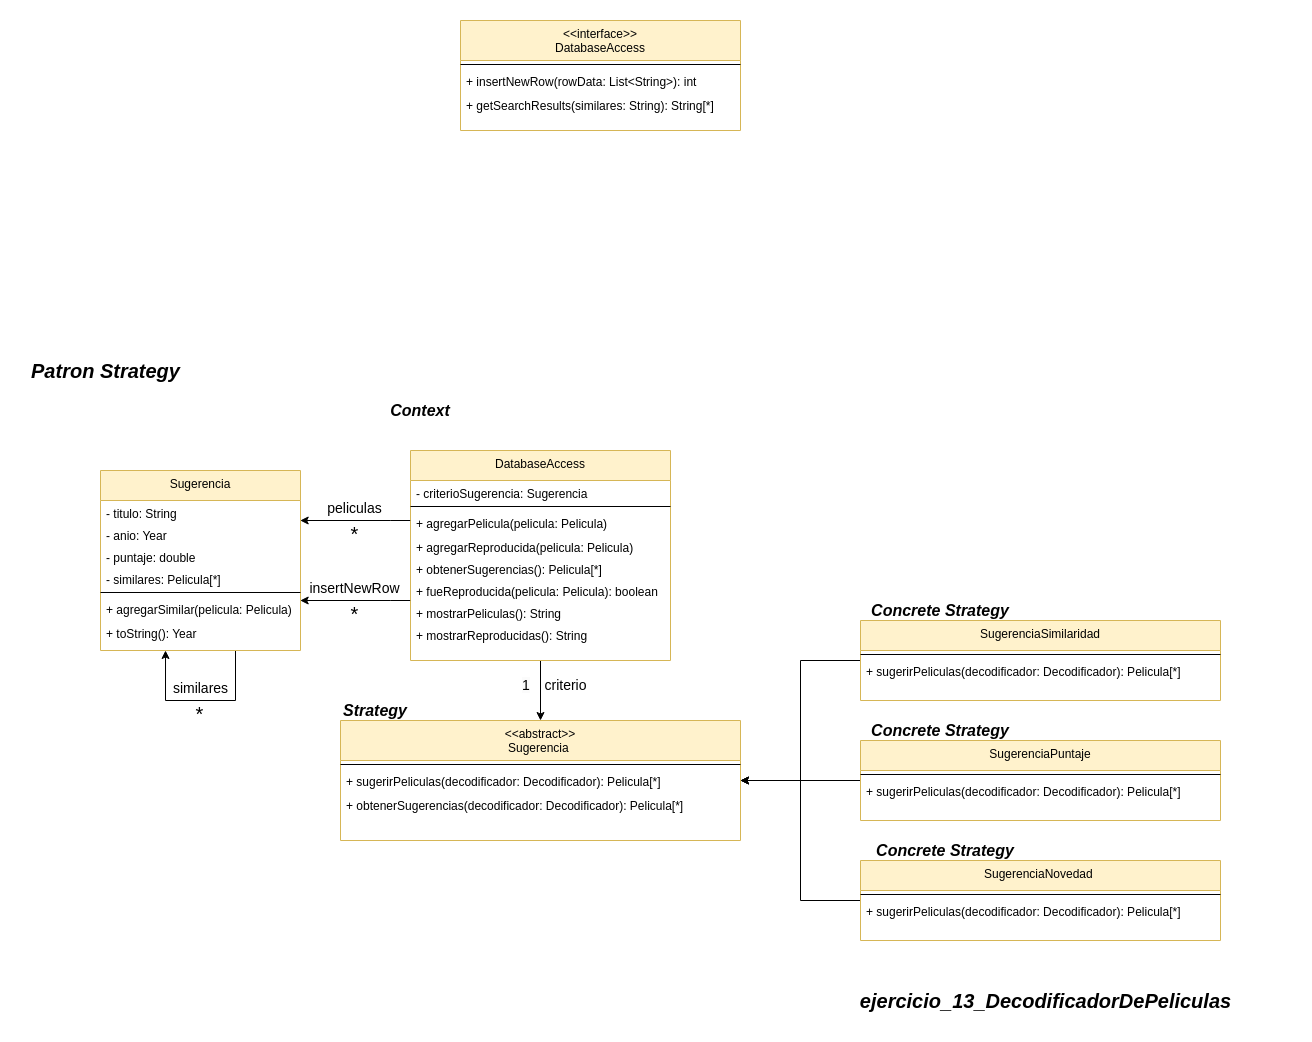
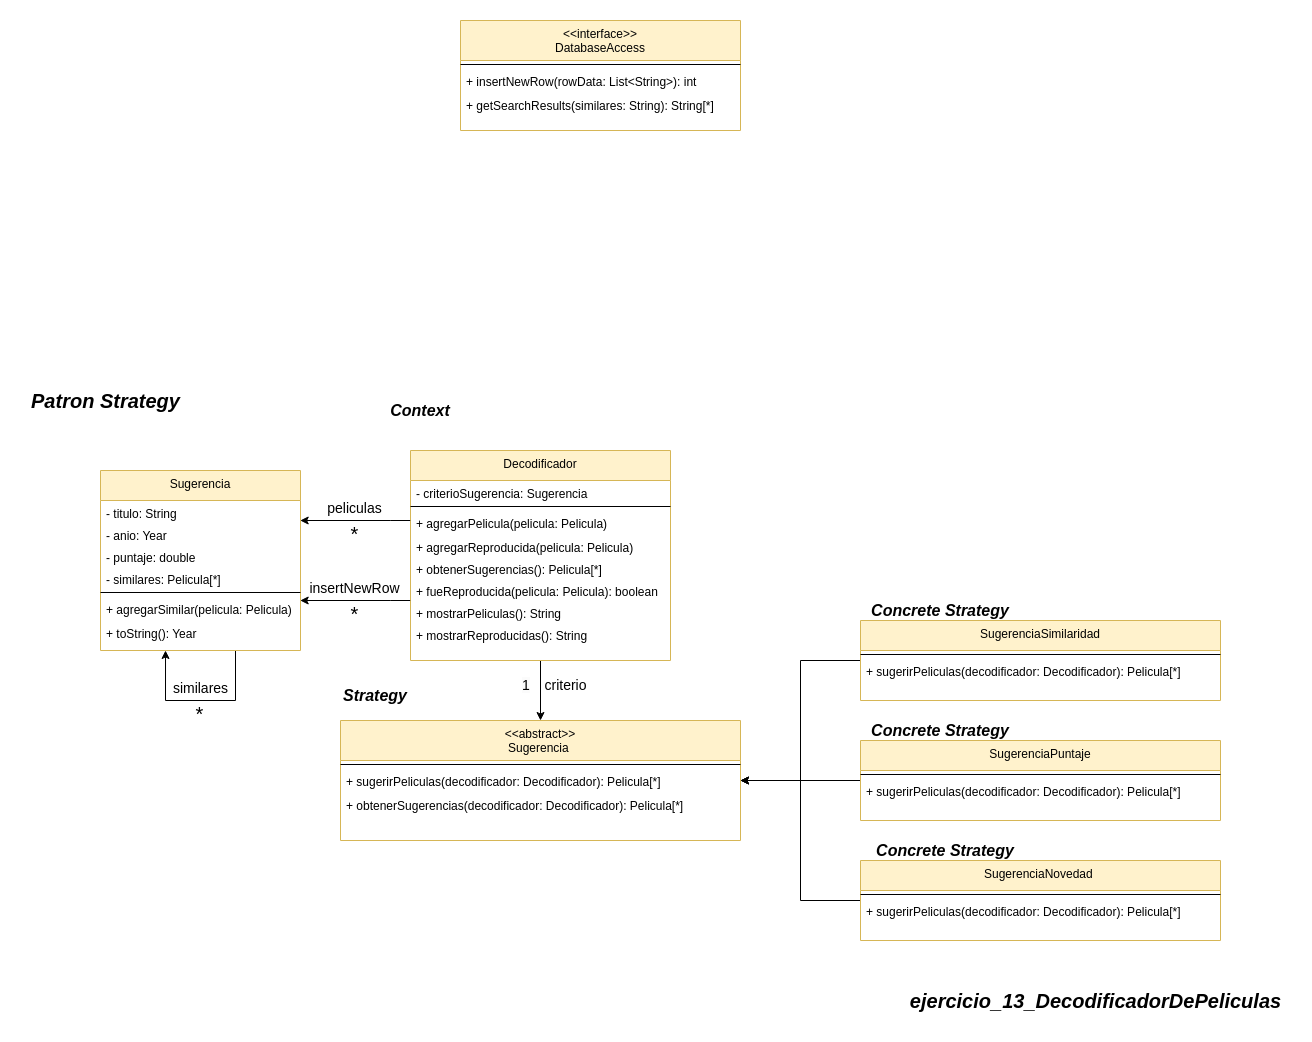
(106, 371) -> (106, 401)
(540, 464) -> (540, 464)
(376, 711) -> (376, 696)
(1046, 1001) -> (1096, 1001)
